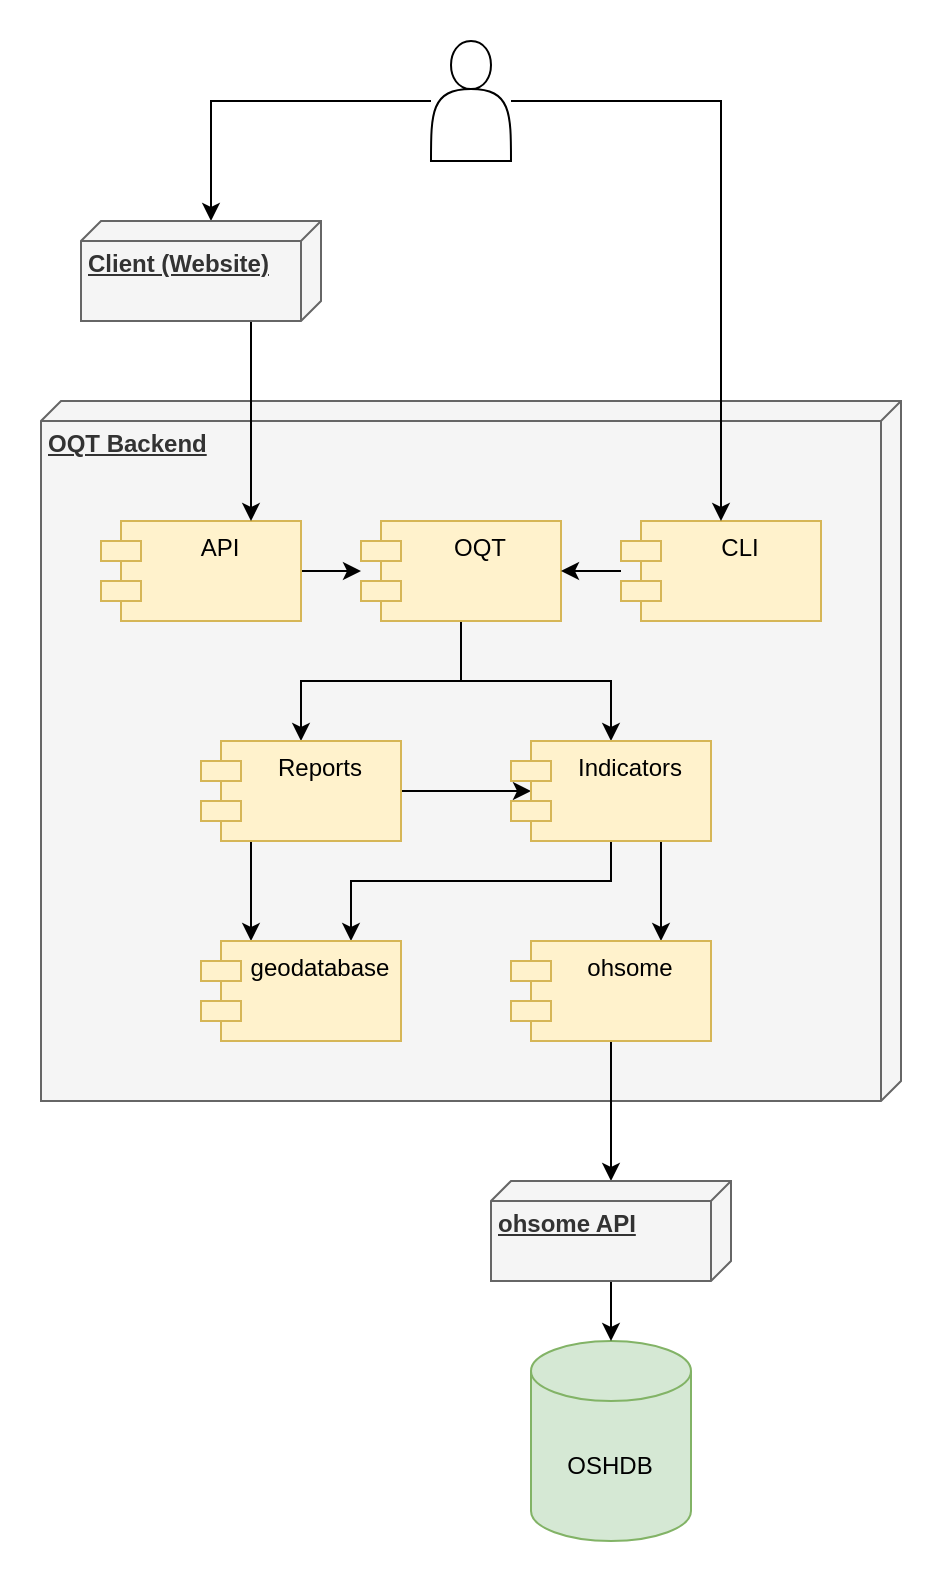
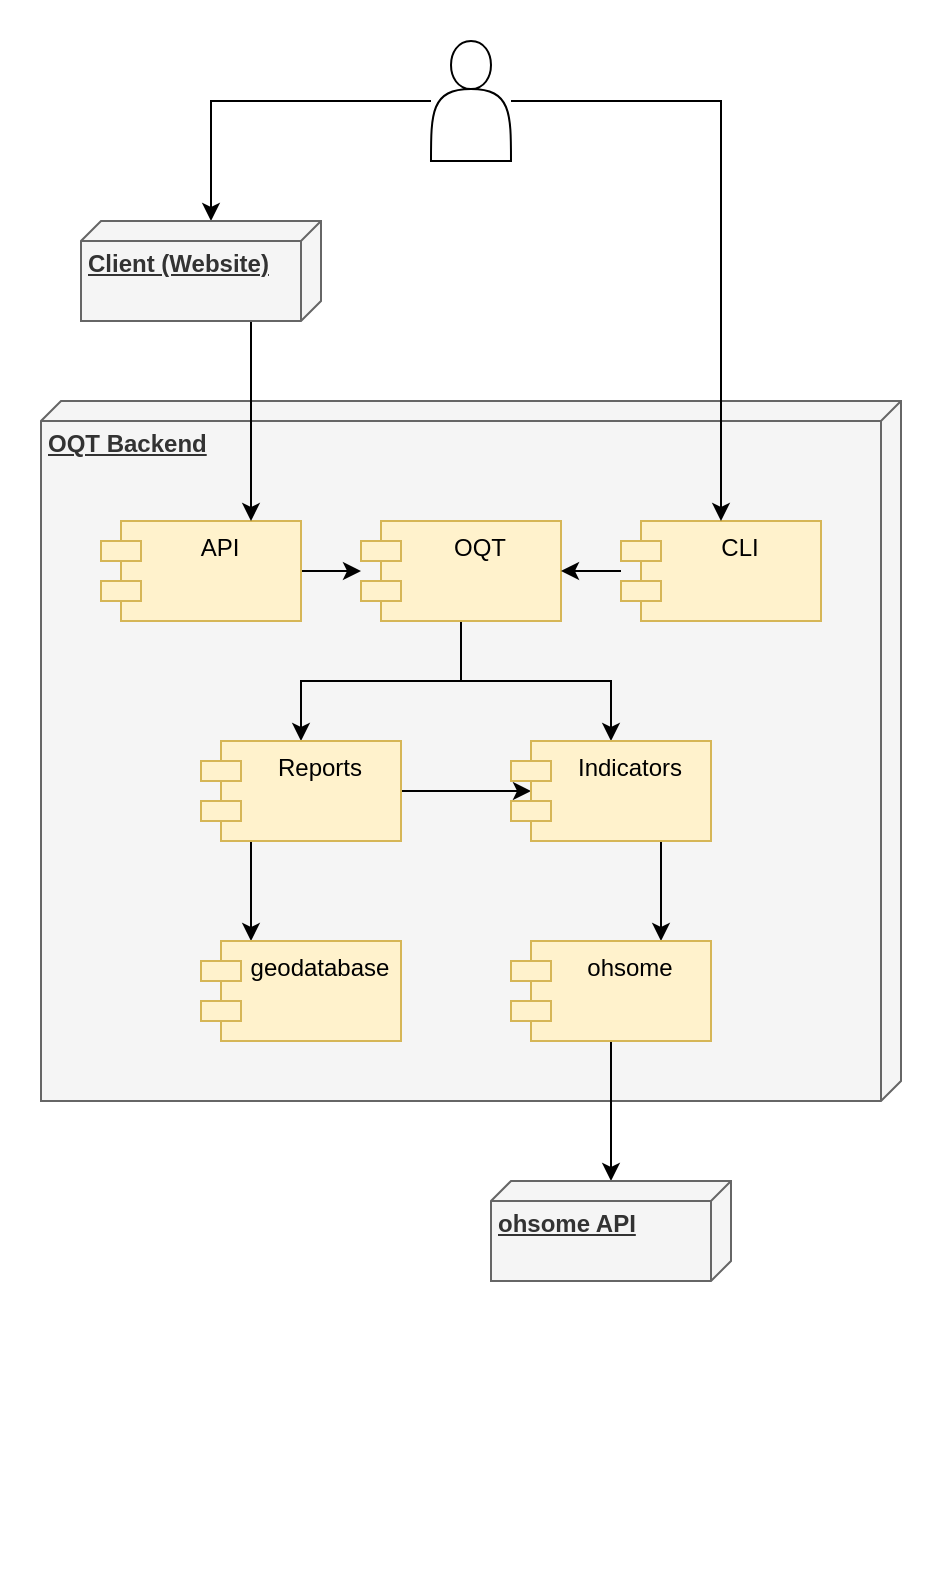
(478, 881) -> none
(611, 1318) -> none
(611, 1441) -> none
